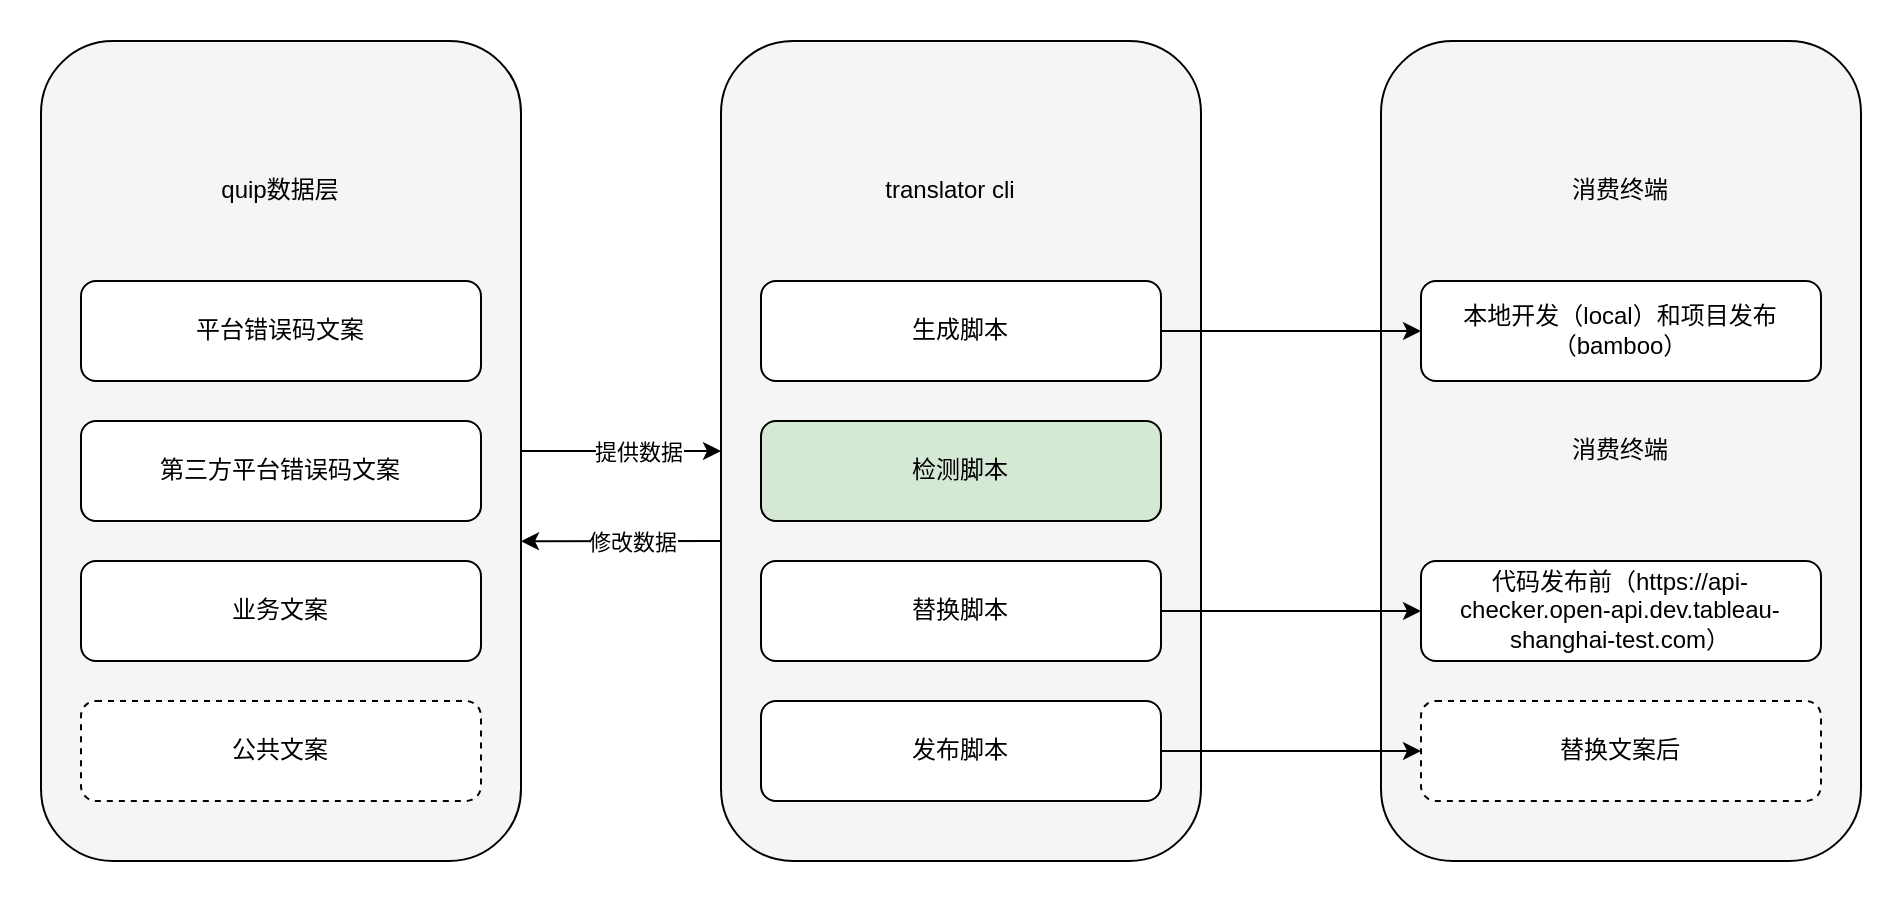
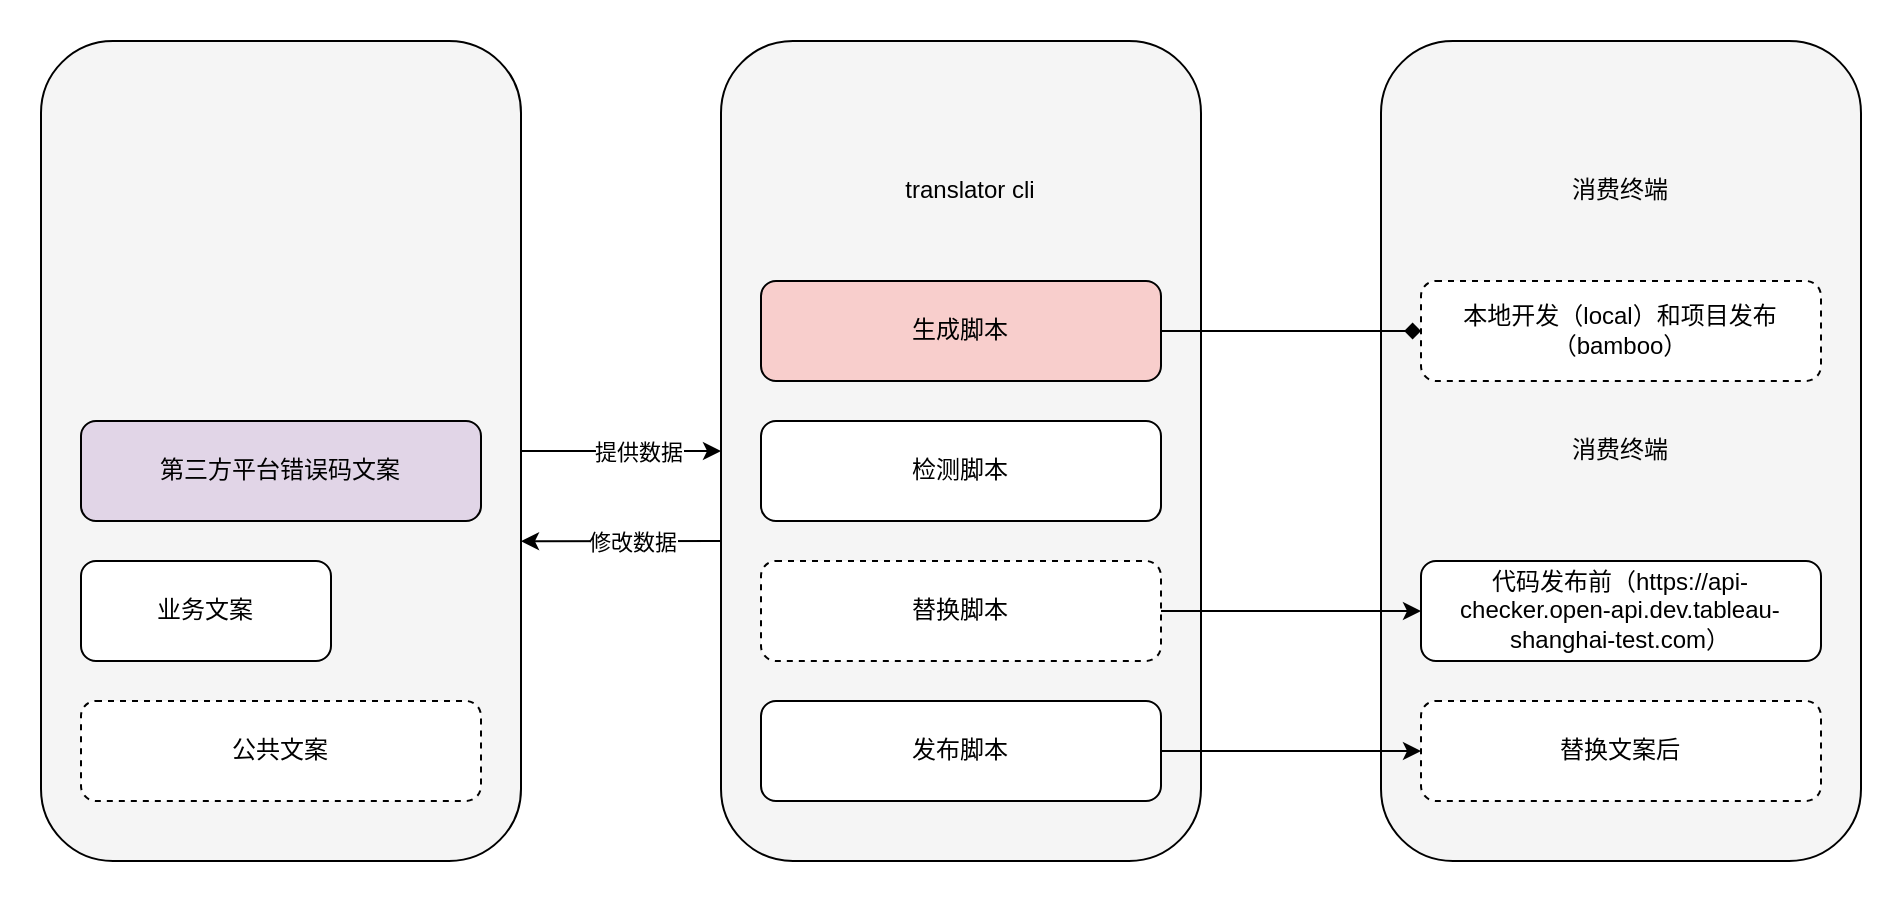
(281, 191) -> none
(951, 191) -> (971, 191)
(281, 331) -> none
(961, 331) -> (961, 331)
(1405, 331) -> (1404, 331)
(1621, 331) -> (1621, 331)
(281, 471) -> (281, 471)
(961, 471) -> (961, 471)
(281, 611) -> (206, 611)
(961, 611) -> (961, 611)
